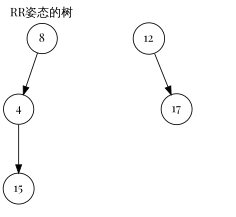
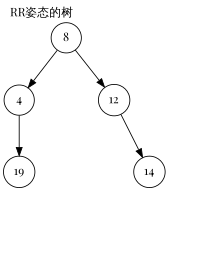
none -> (87, 65)
(177, 109) -> (149, 172)
(19, 189) -> (19, 172)
